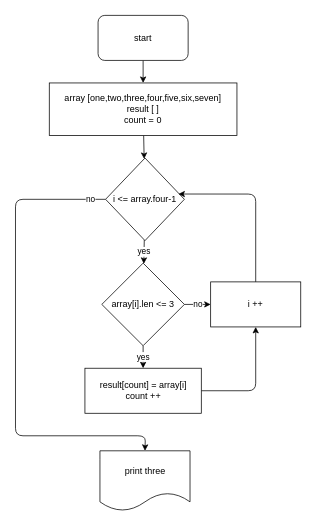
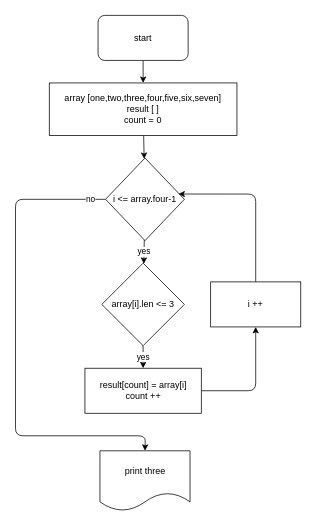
(194, 304) -> none
